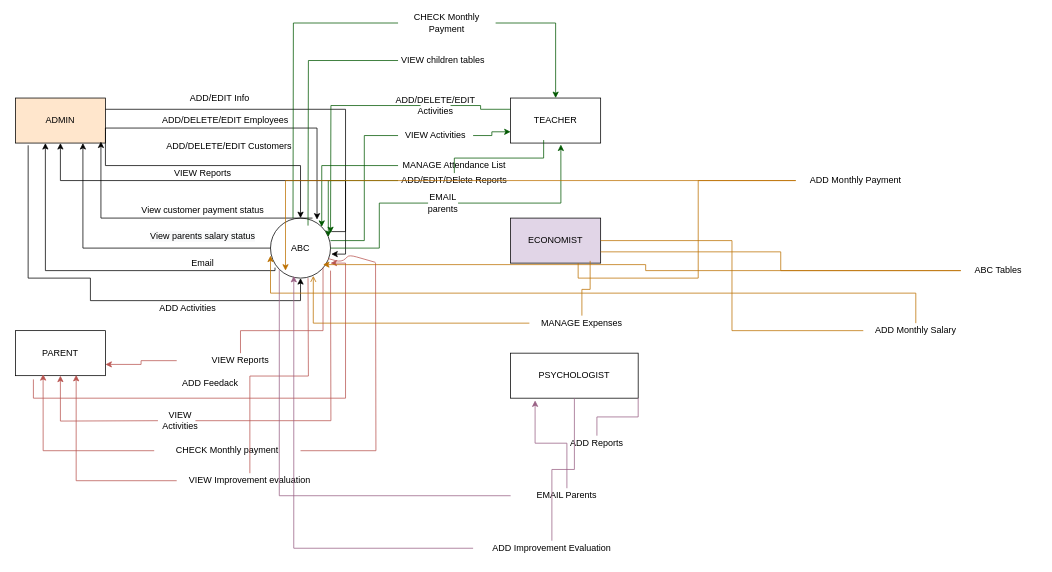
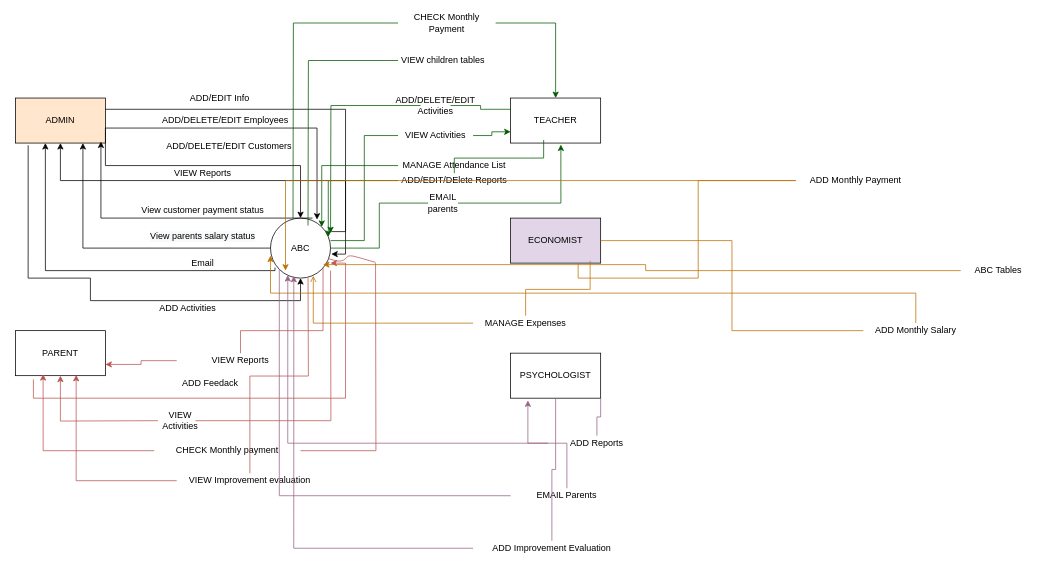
(699, 252) -> none
(582, 323) -> (525, 323)
(574, 375) -> (555, 375)
none -> (326, 443)
